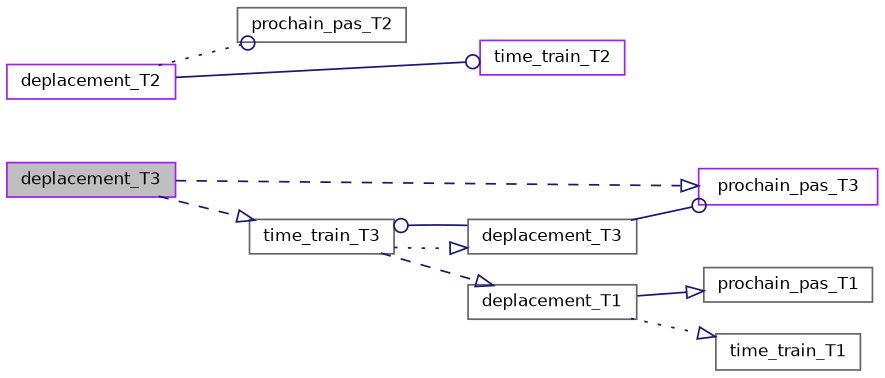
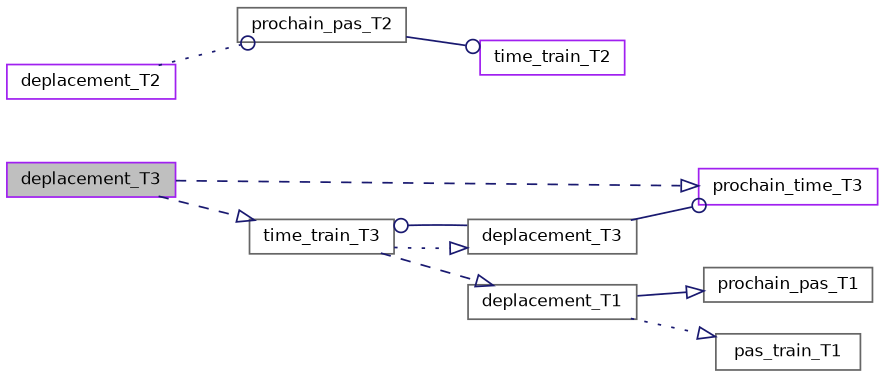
(321, 70) -> (436, 41)
(788, 187) -> (788, 187)
(788, 352) -> (788, 352)
